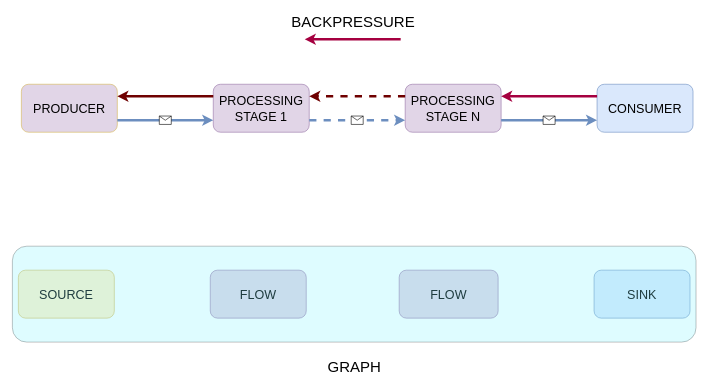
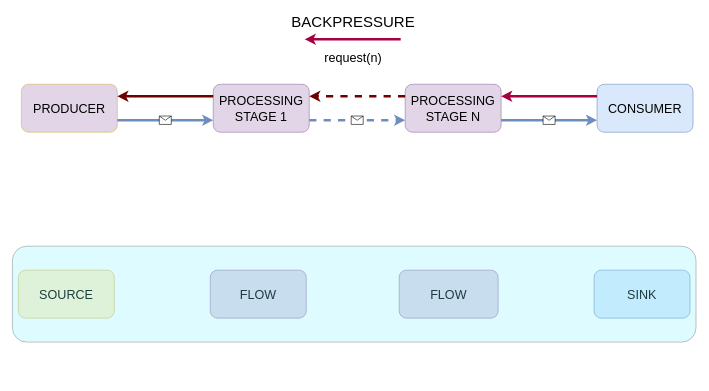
none -> (353, 57)
(354, 366) -> none
